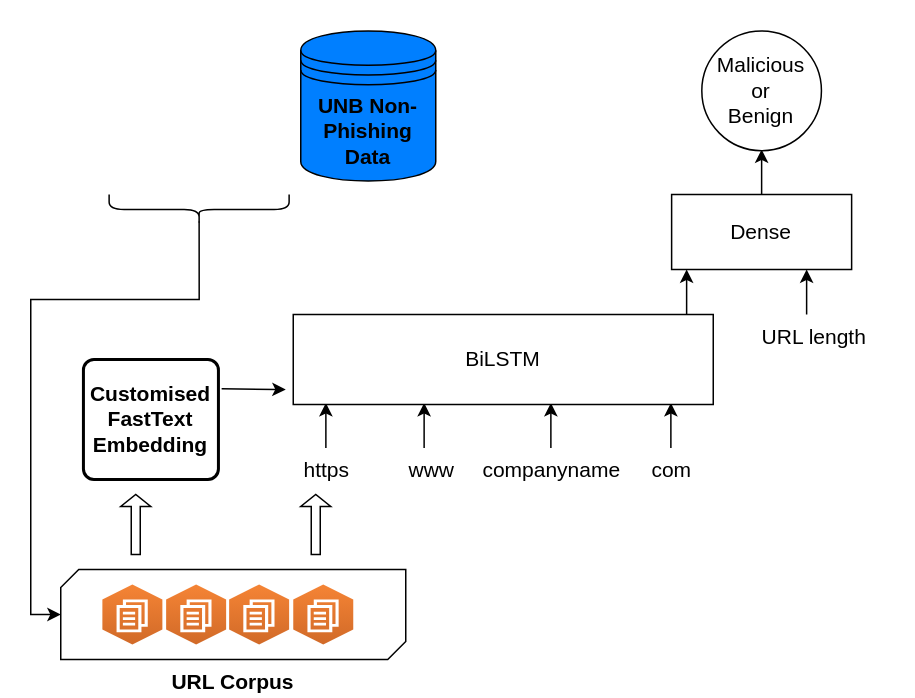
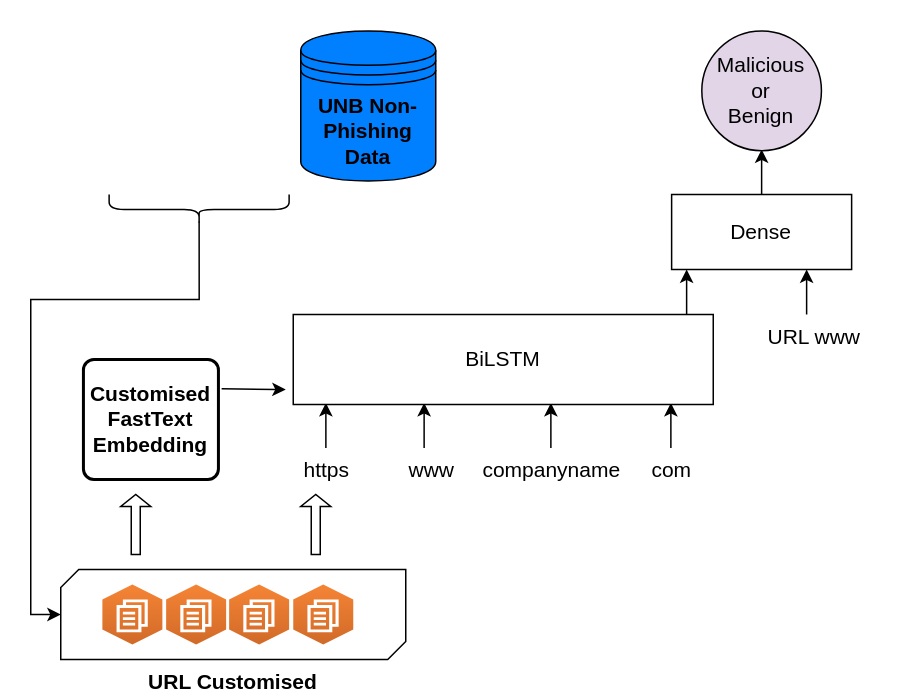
(762, 91) -> (762, 91)
(815, 337) -> (815, 337)
(233, 681) -> (233, 681)
